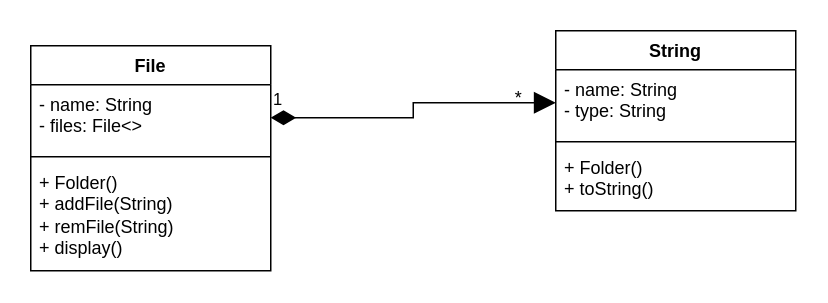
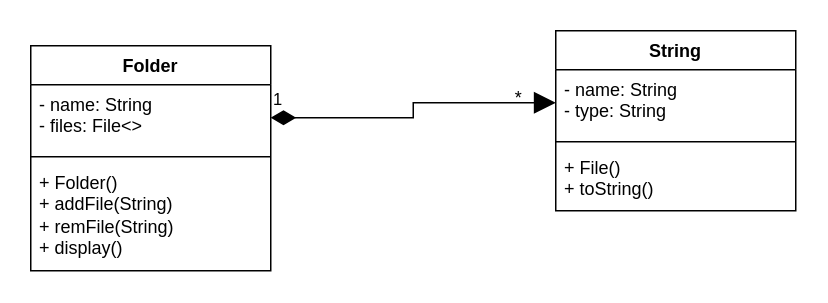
(151, 67) -> (151, 67)
(621, 180) -> (621, 180)
